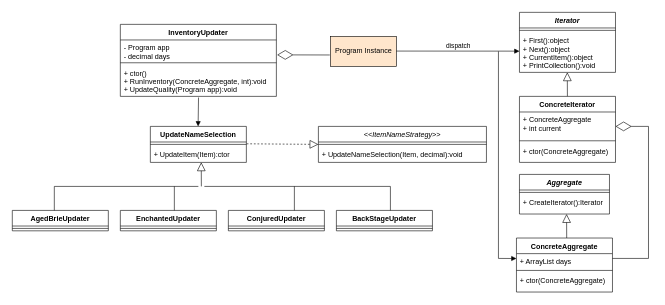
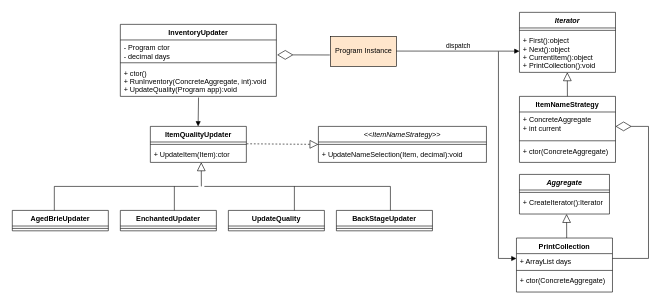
(148, 48) -> (150, 48)
(567, 104) -> (567, 104)
(198, 134) -> (198, 134)
(276, 218) -> (276, 218)
(564, 246) -> (564, 246)
